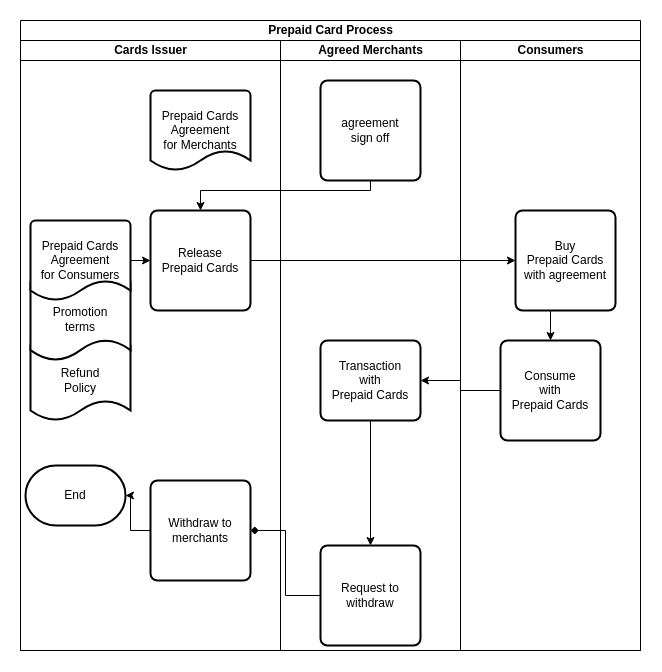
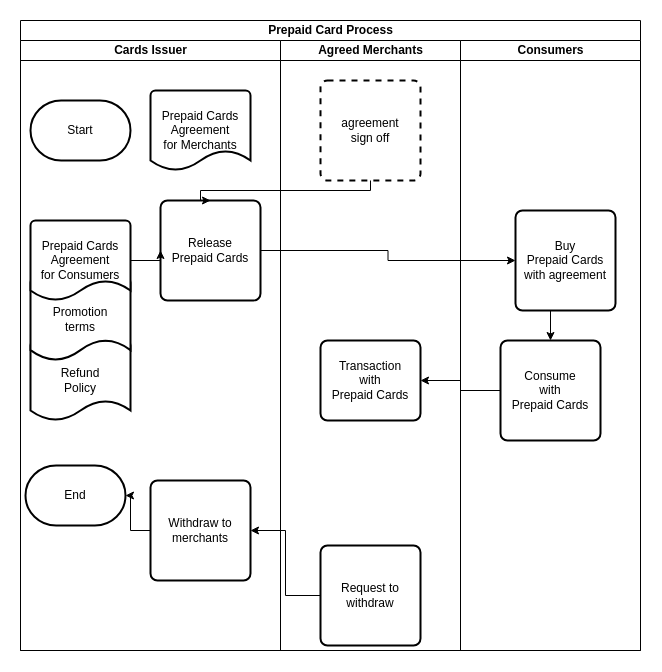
none -> (81, 131)
(371, 131) -> (371, 131)
(201, 261) -> (211, 251)
(371, 480) -> none
(259, 531) -> (258, 531)
